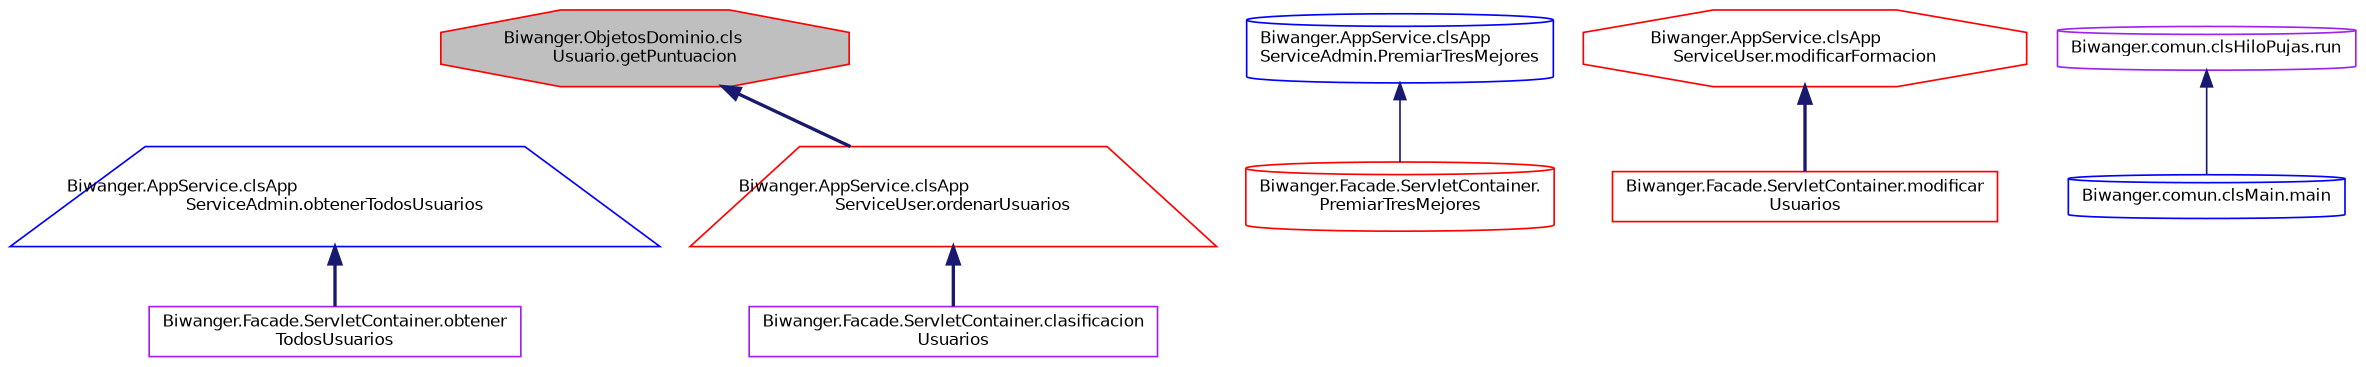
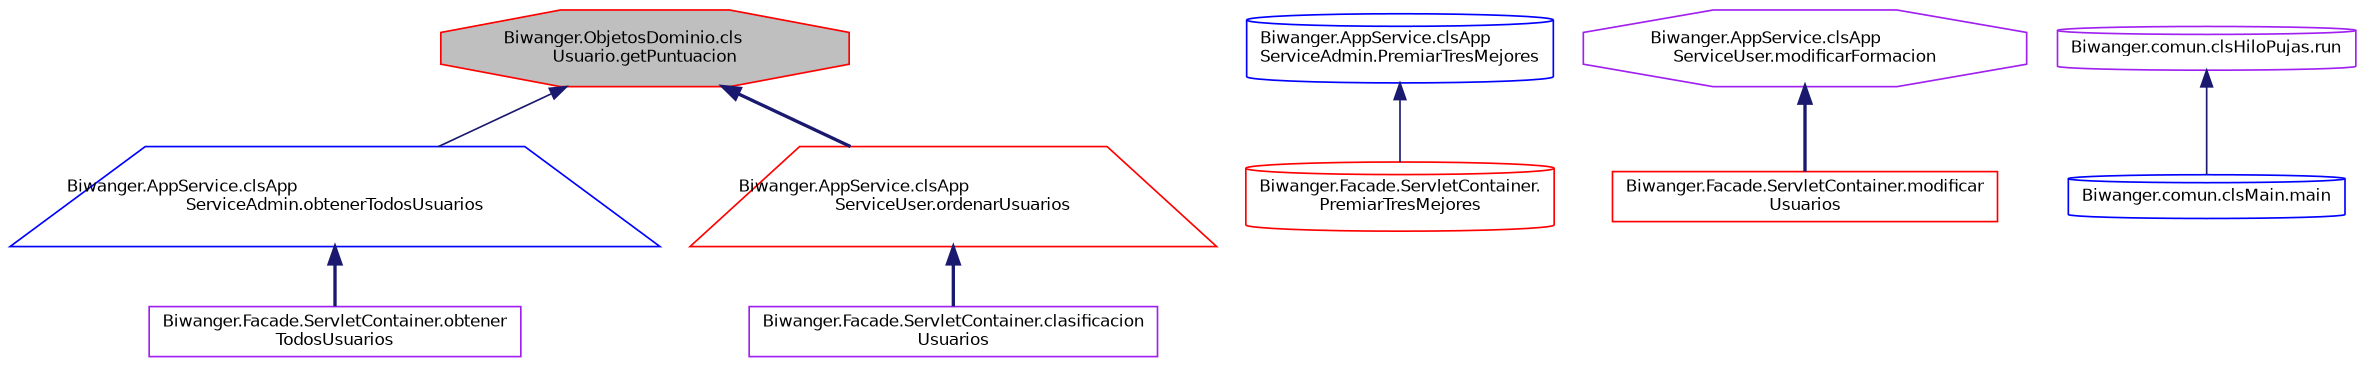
(1805, 48) -> (1805, 48)
none -> (495, 120)
